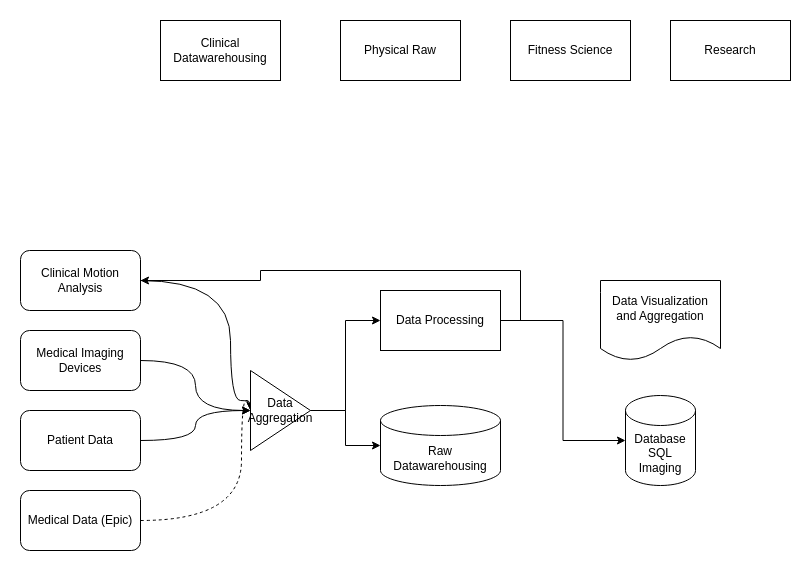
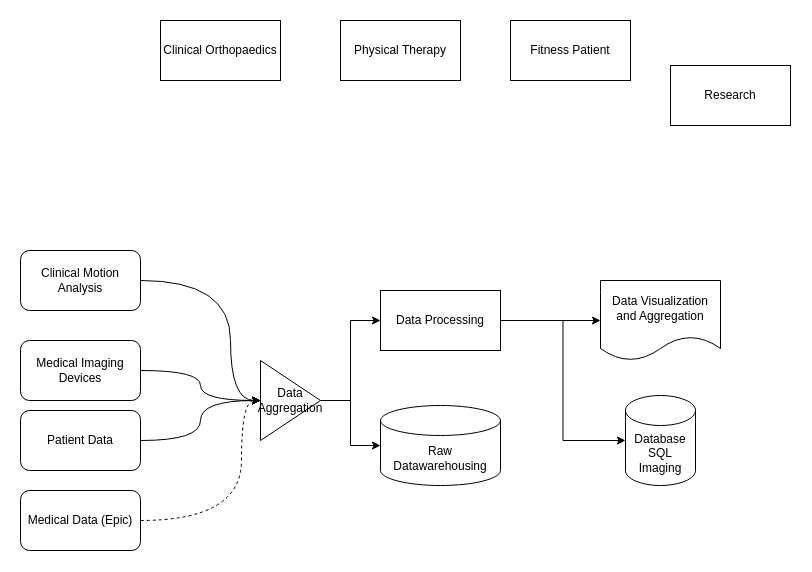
(221, 51) -> (221, 51)
(401, 51) -> (401, 51)
(571, 51) -> (571, 51)
(731, 51) -> (731, 96)
(359, 271) -> (579, 321)
(81, 361) -> (81, 371)
(281, 411) -> (291, 401)
